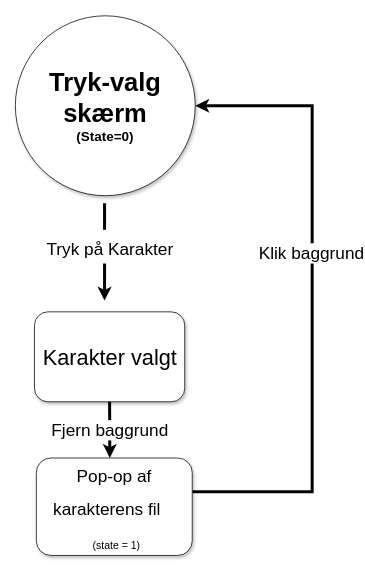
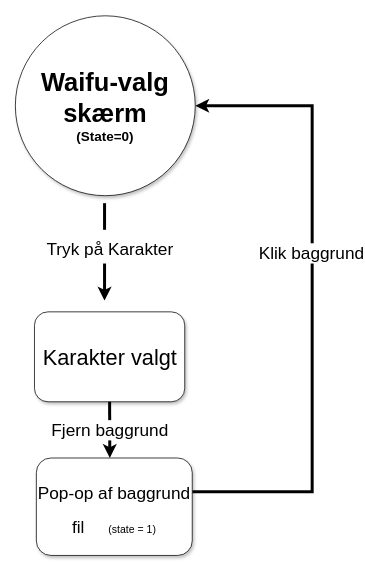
(105, 105) -> (105, 105)
(114, 507) -> (114, 507)
